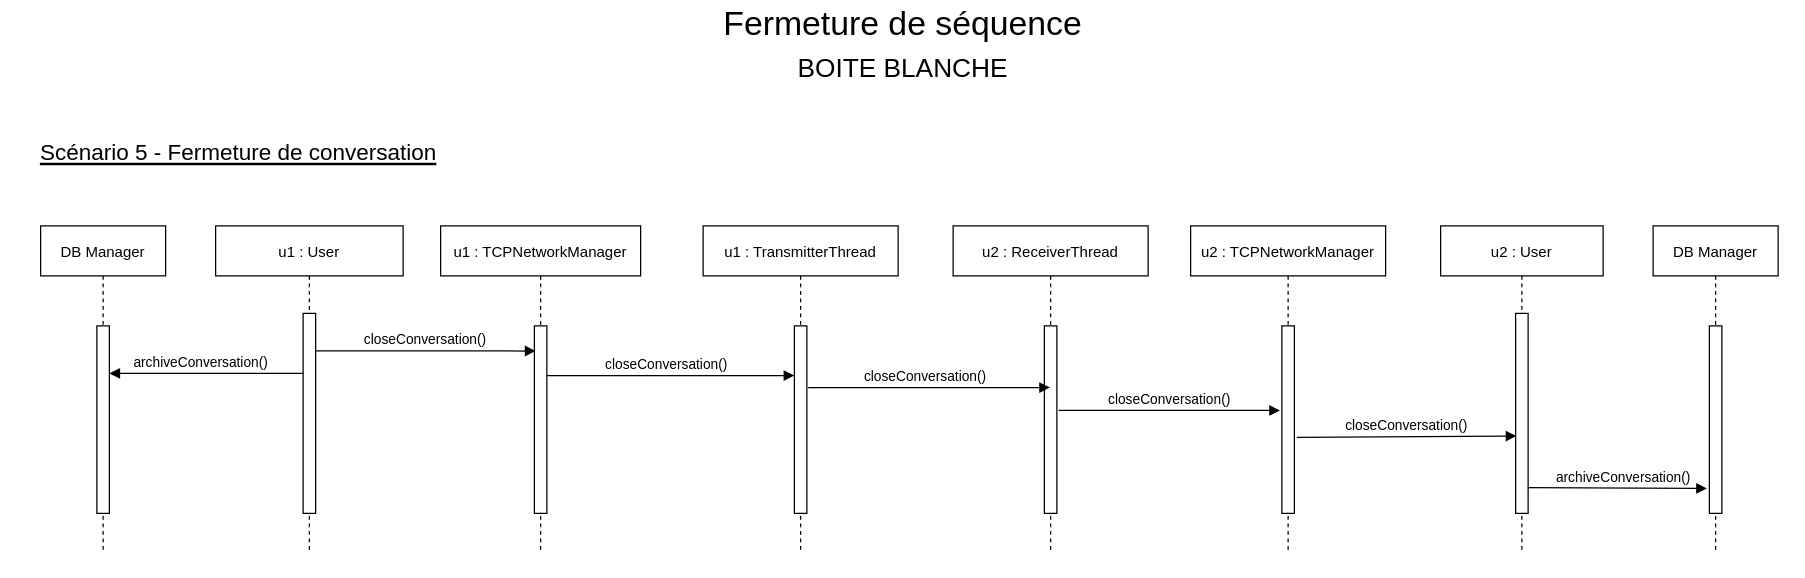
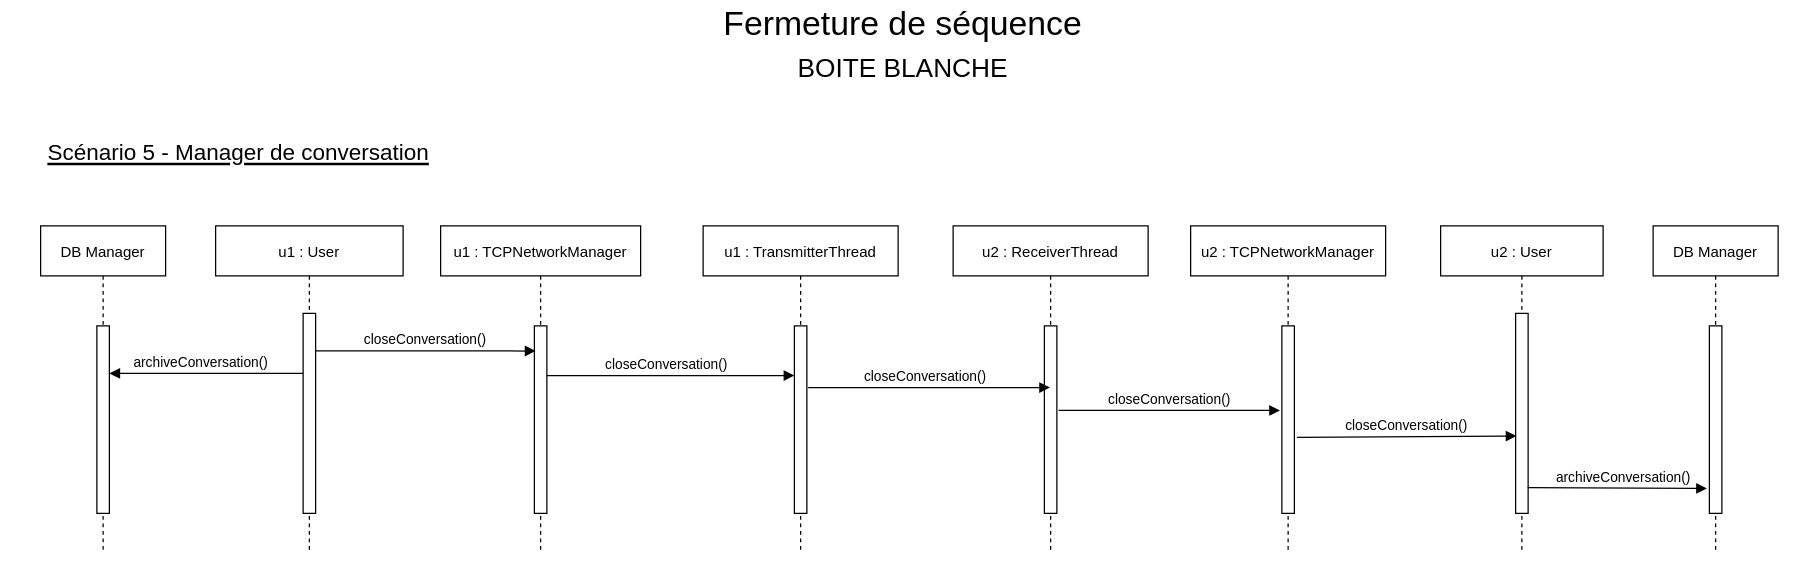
(239, 151) -> (239, 151)
